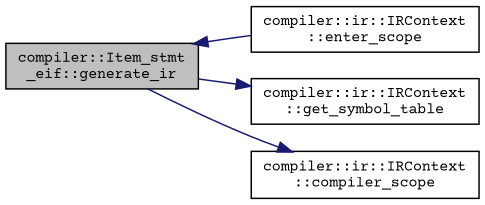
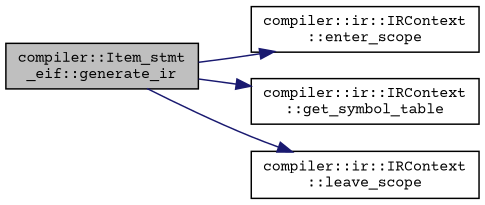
(229, 38) -> (229, 58)
(365, 175) -> (365, 175)
